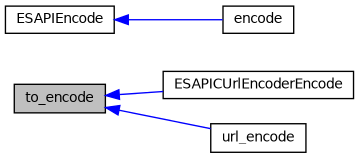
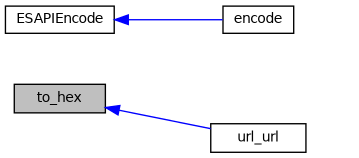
(258, 85) -> none
(60, 99) -> (60, 99)
(258, 138) -> (258, 138)
